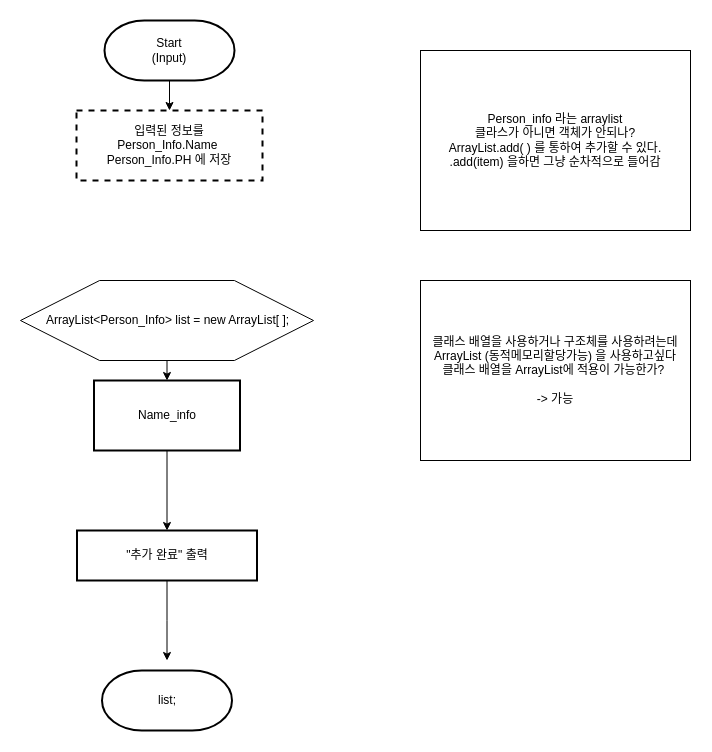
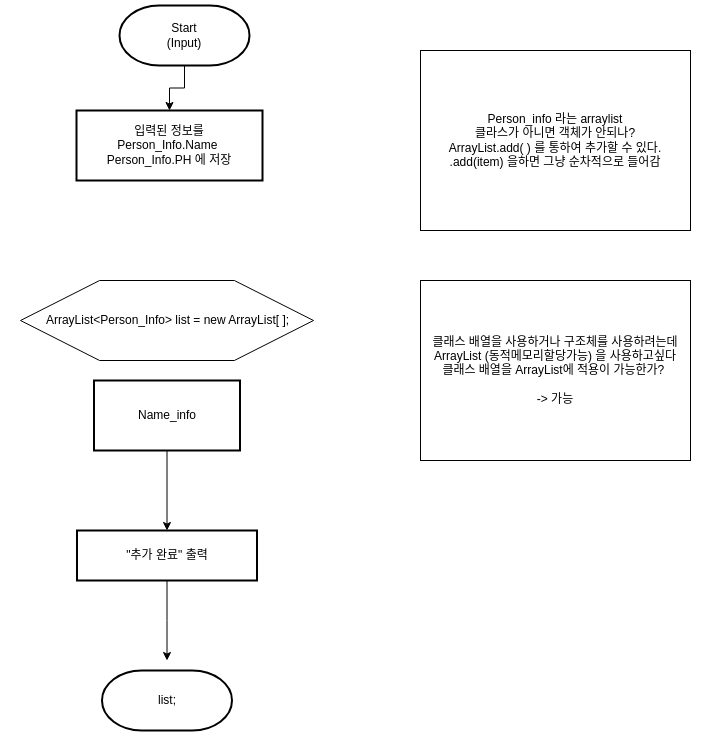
(170, 51) -> (185, 36)
(170, 146) -> (170, 146)
(167, 367) -> none
